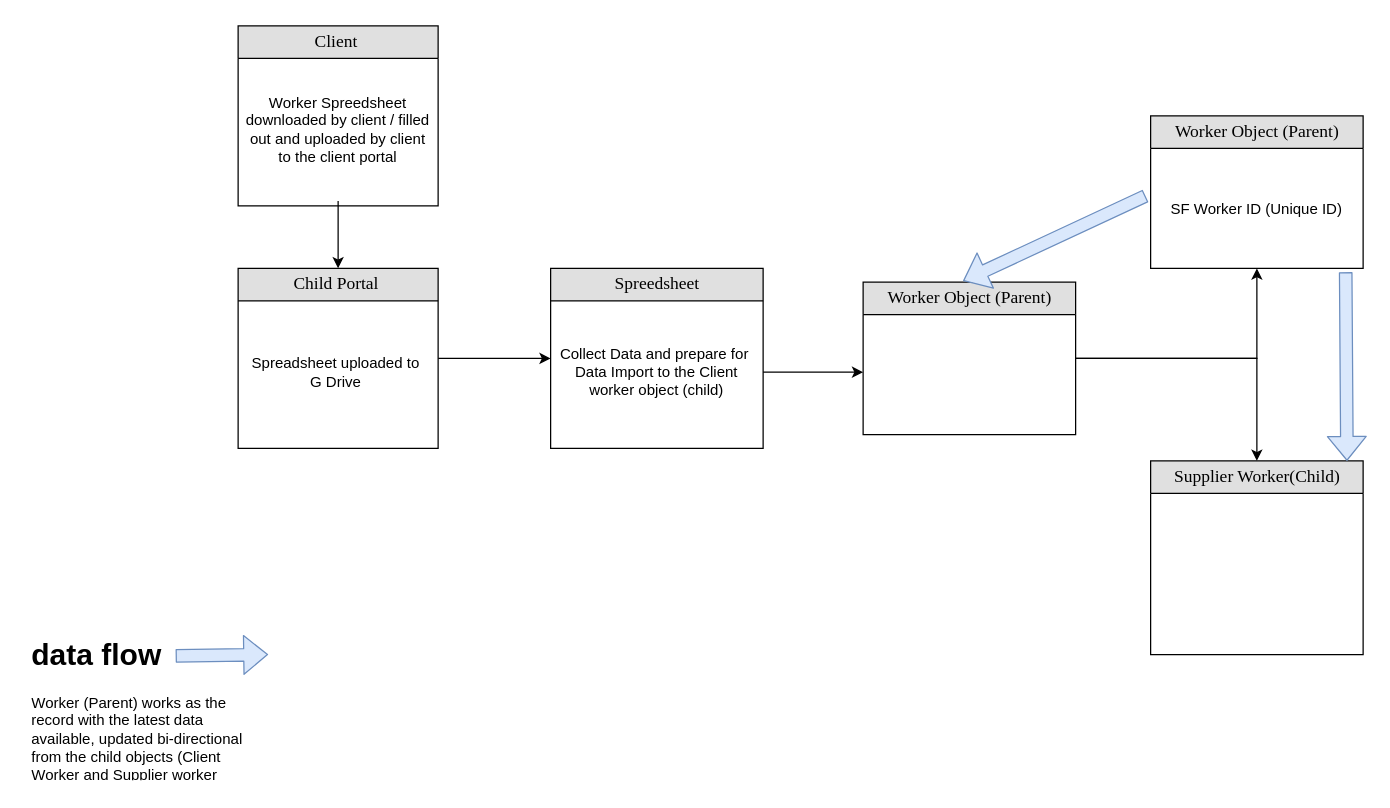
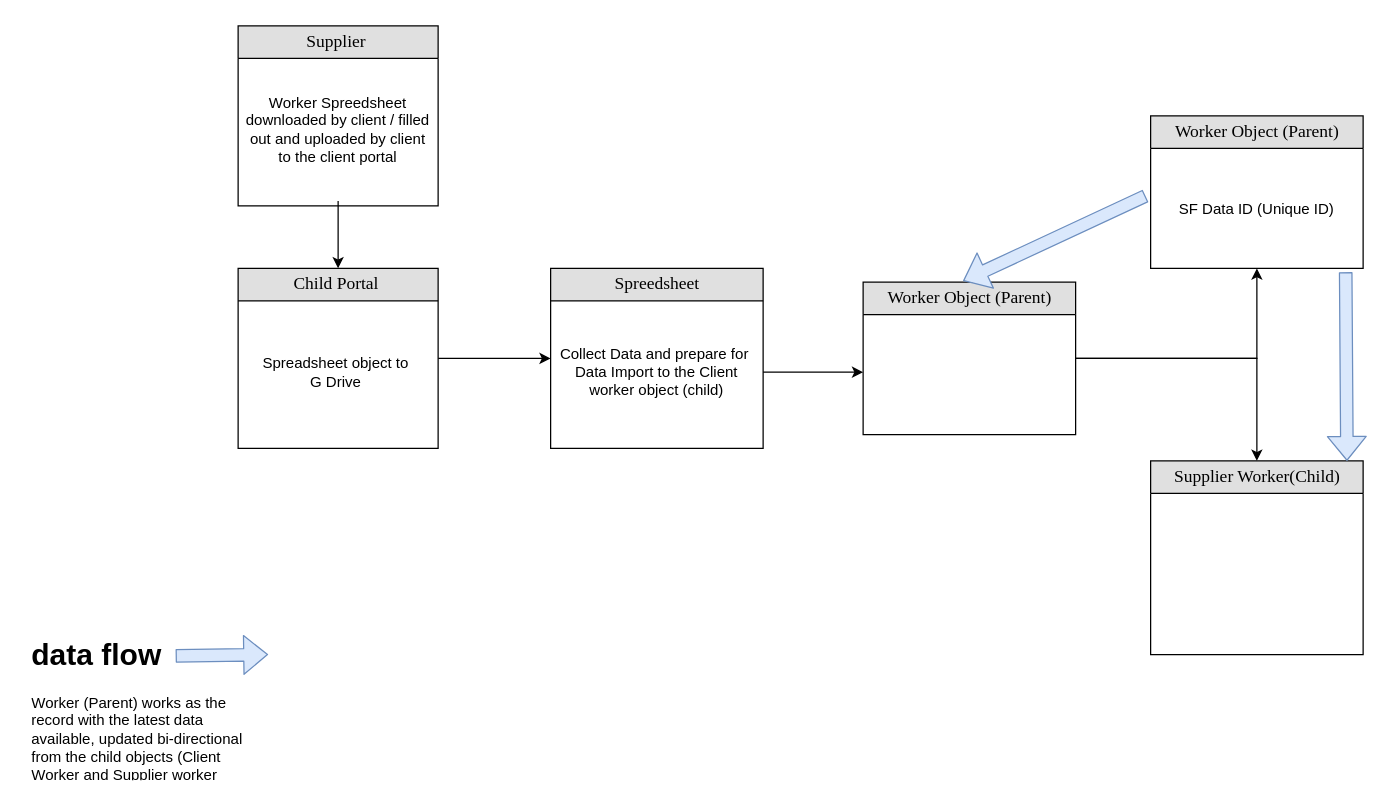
(339, 42) -> (339, 42)
(1257, 209) -> (1257, 209)
(338, 372) -> (338, 372)
